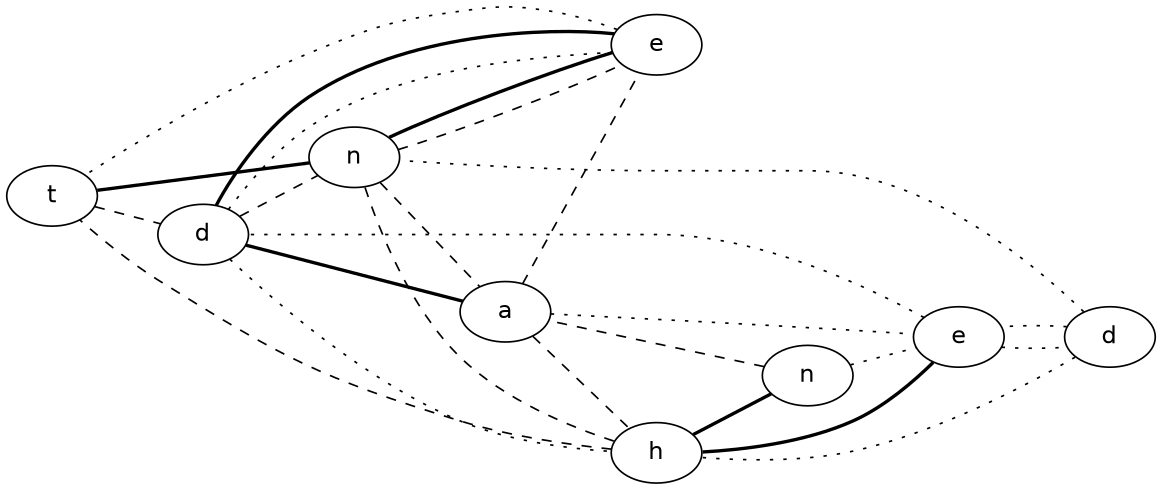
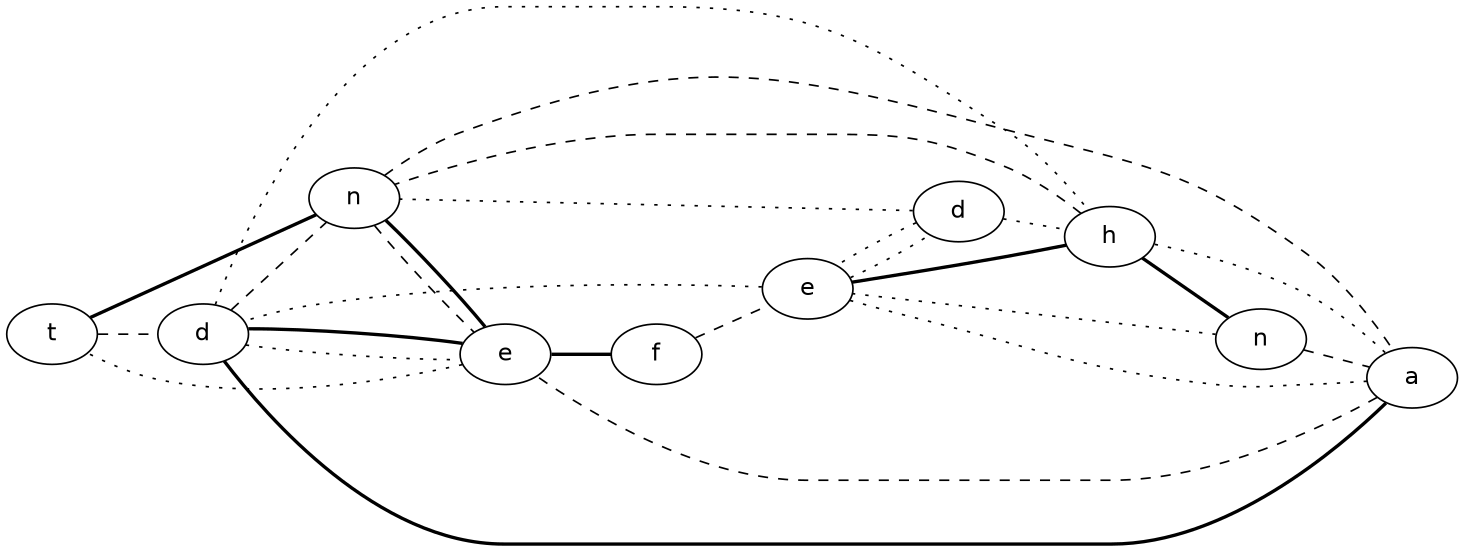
none -> (657, 354)
(328, 375) -> none
(581, 382) -> (1278, 281)
